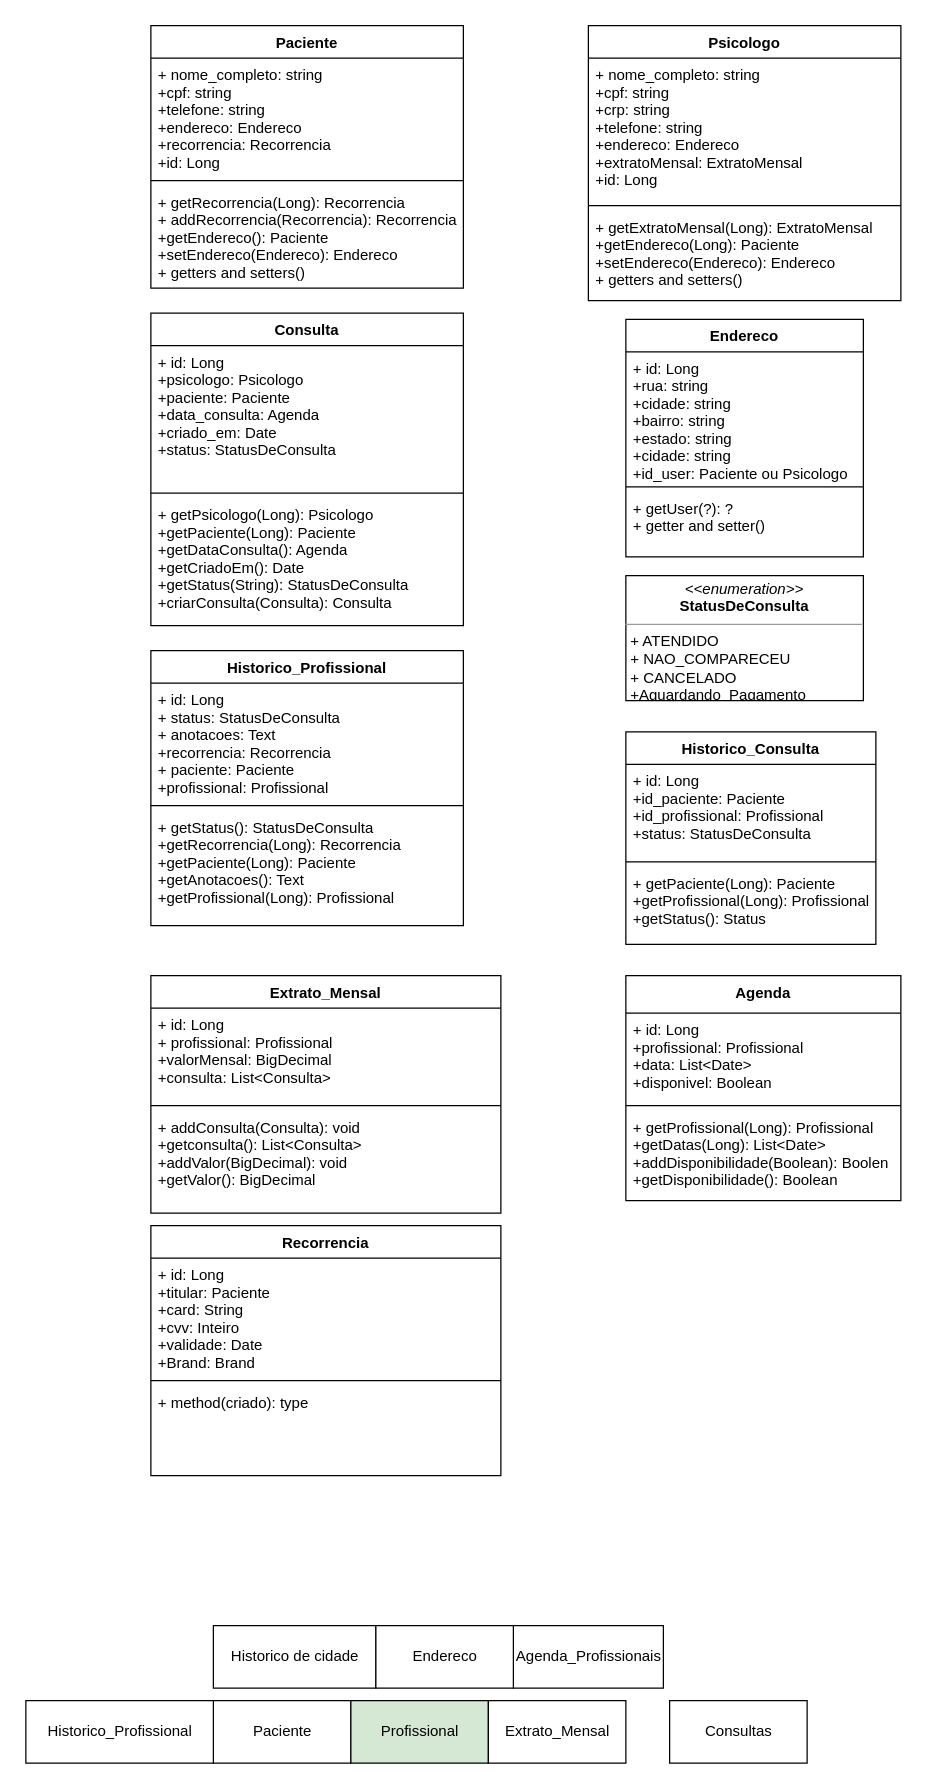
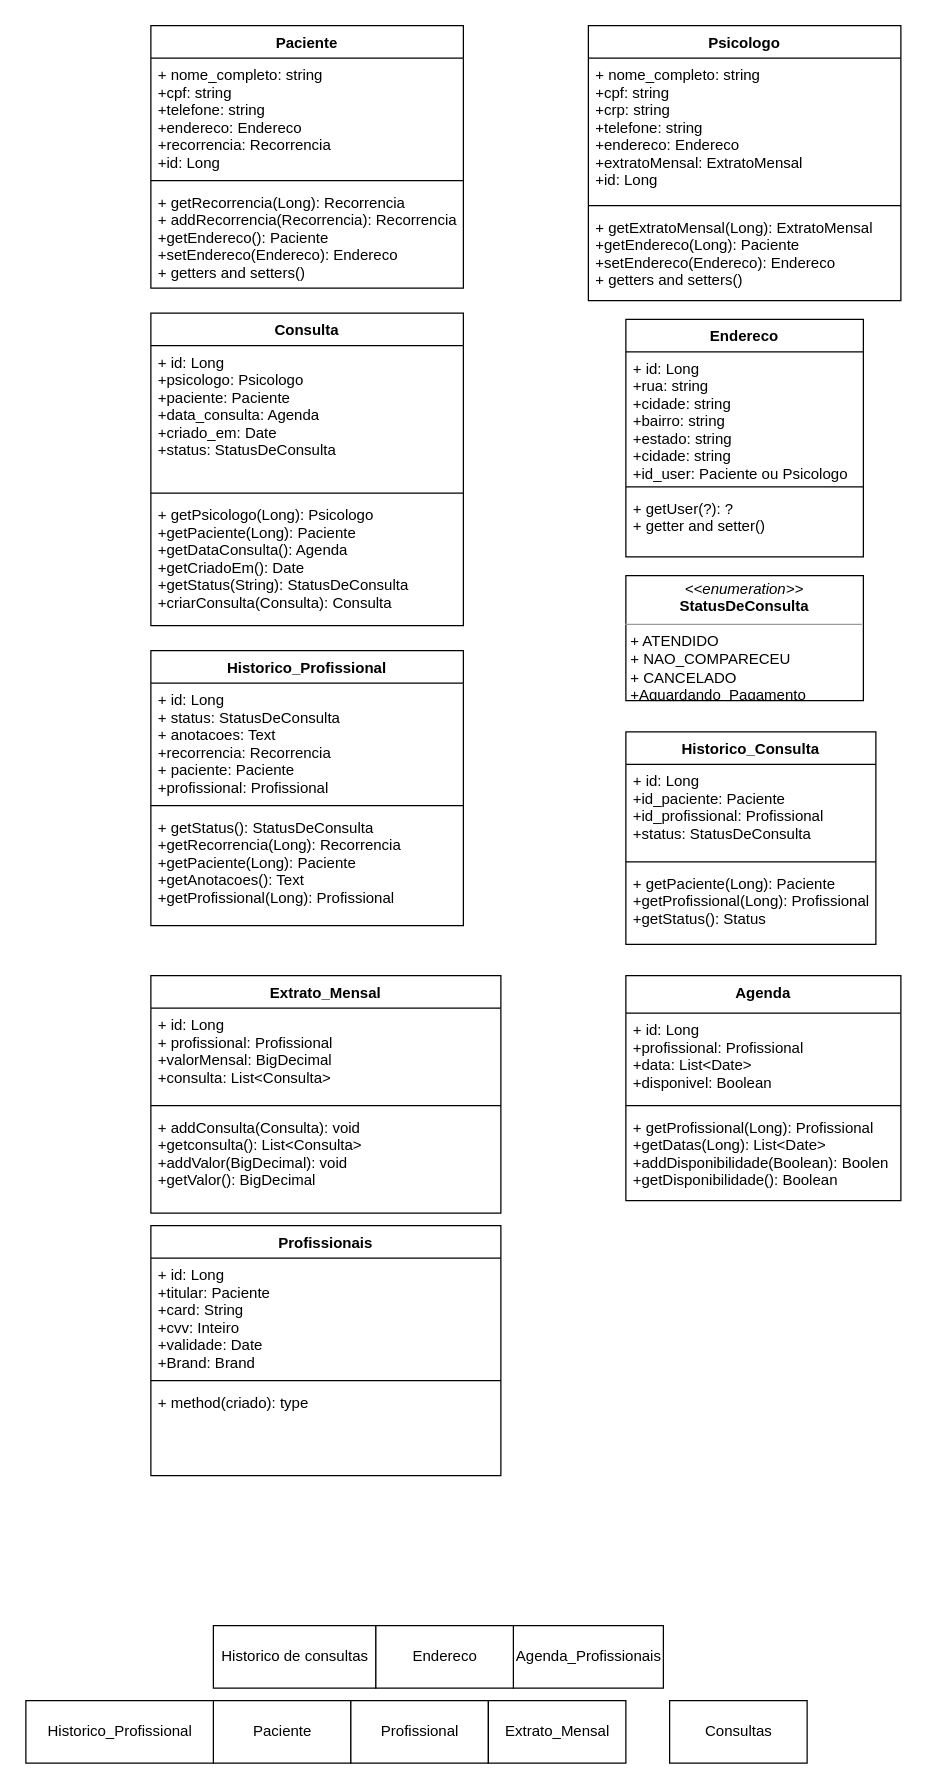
(325, 1243) -> (325, 1243)
(295, 1657) -> (295, 1657)
(419, 1732) -> (419, 1732)
